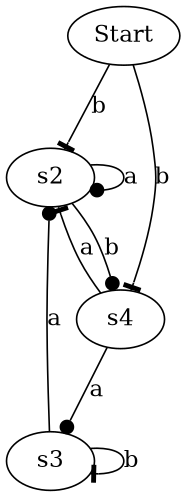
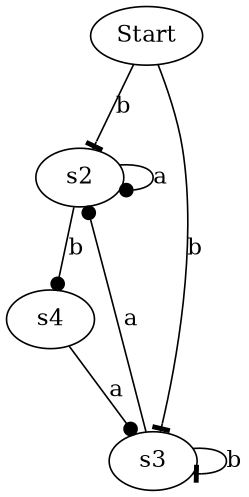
(156, 174) -> (187, 243)
(77, 256) -> none
